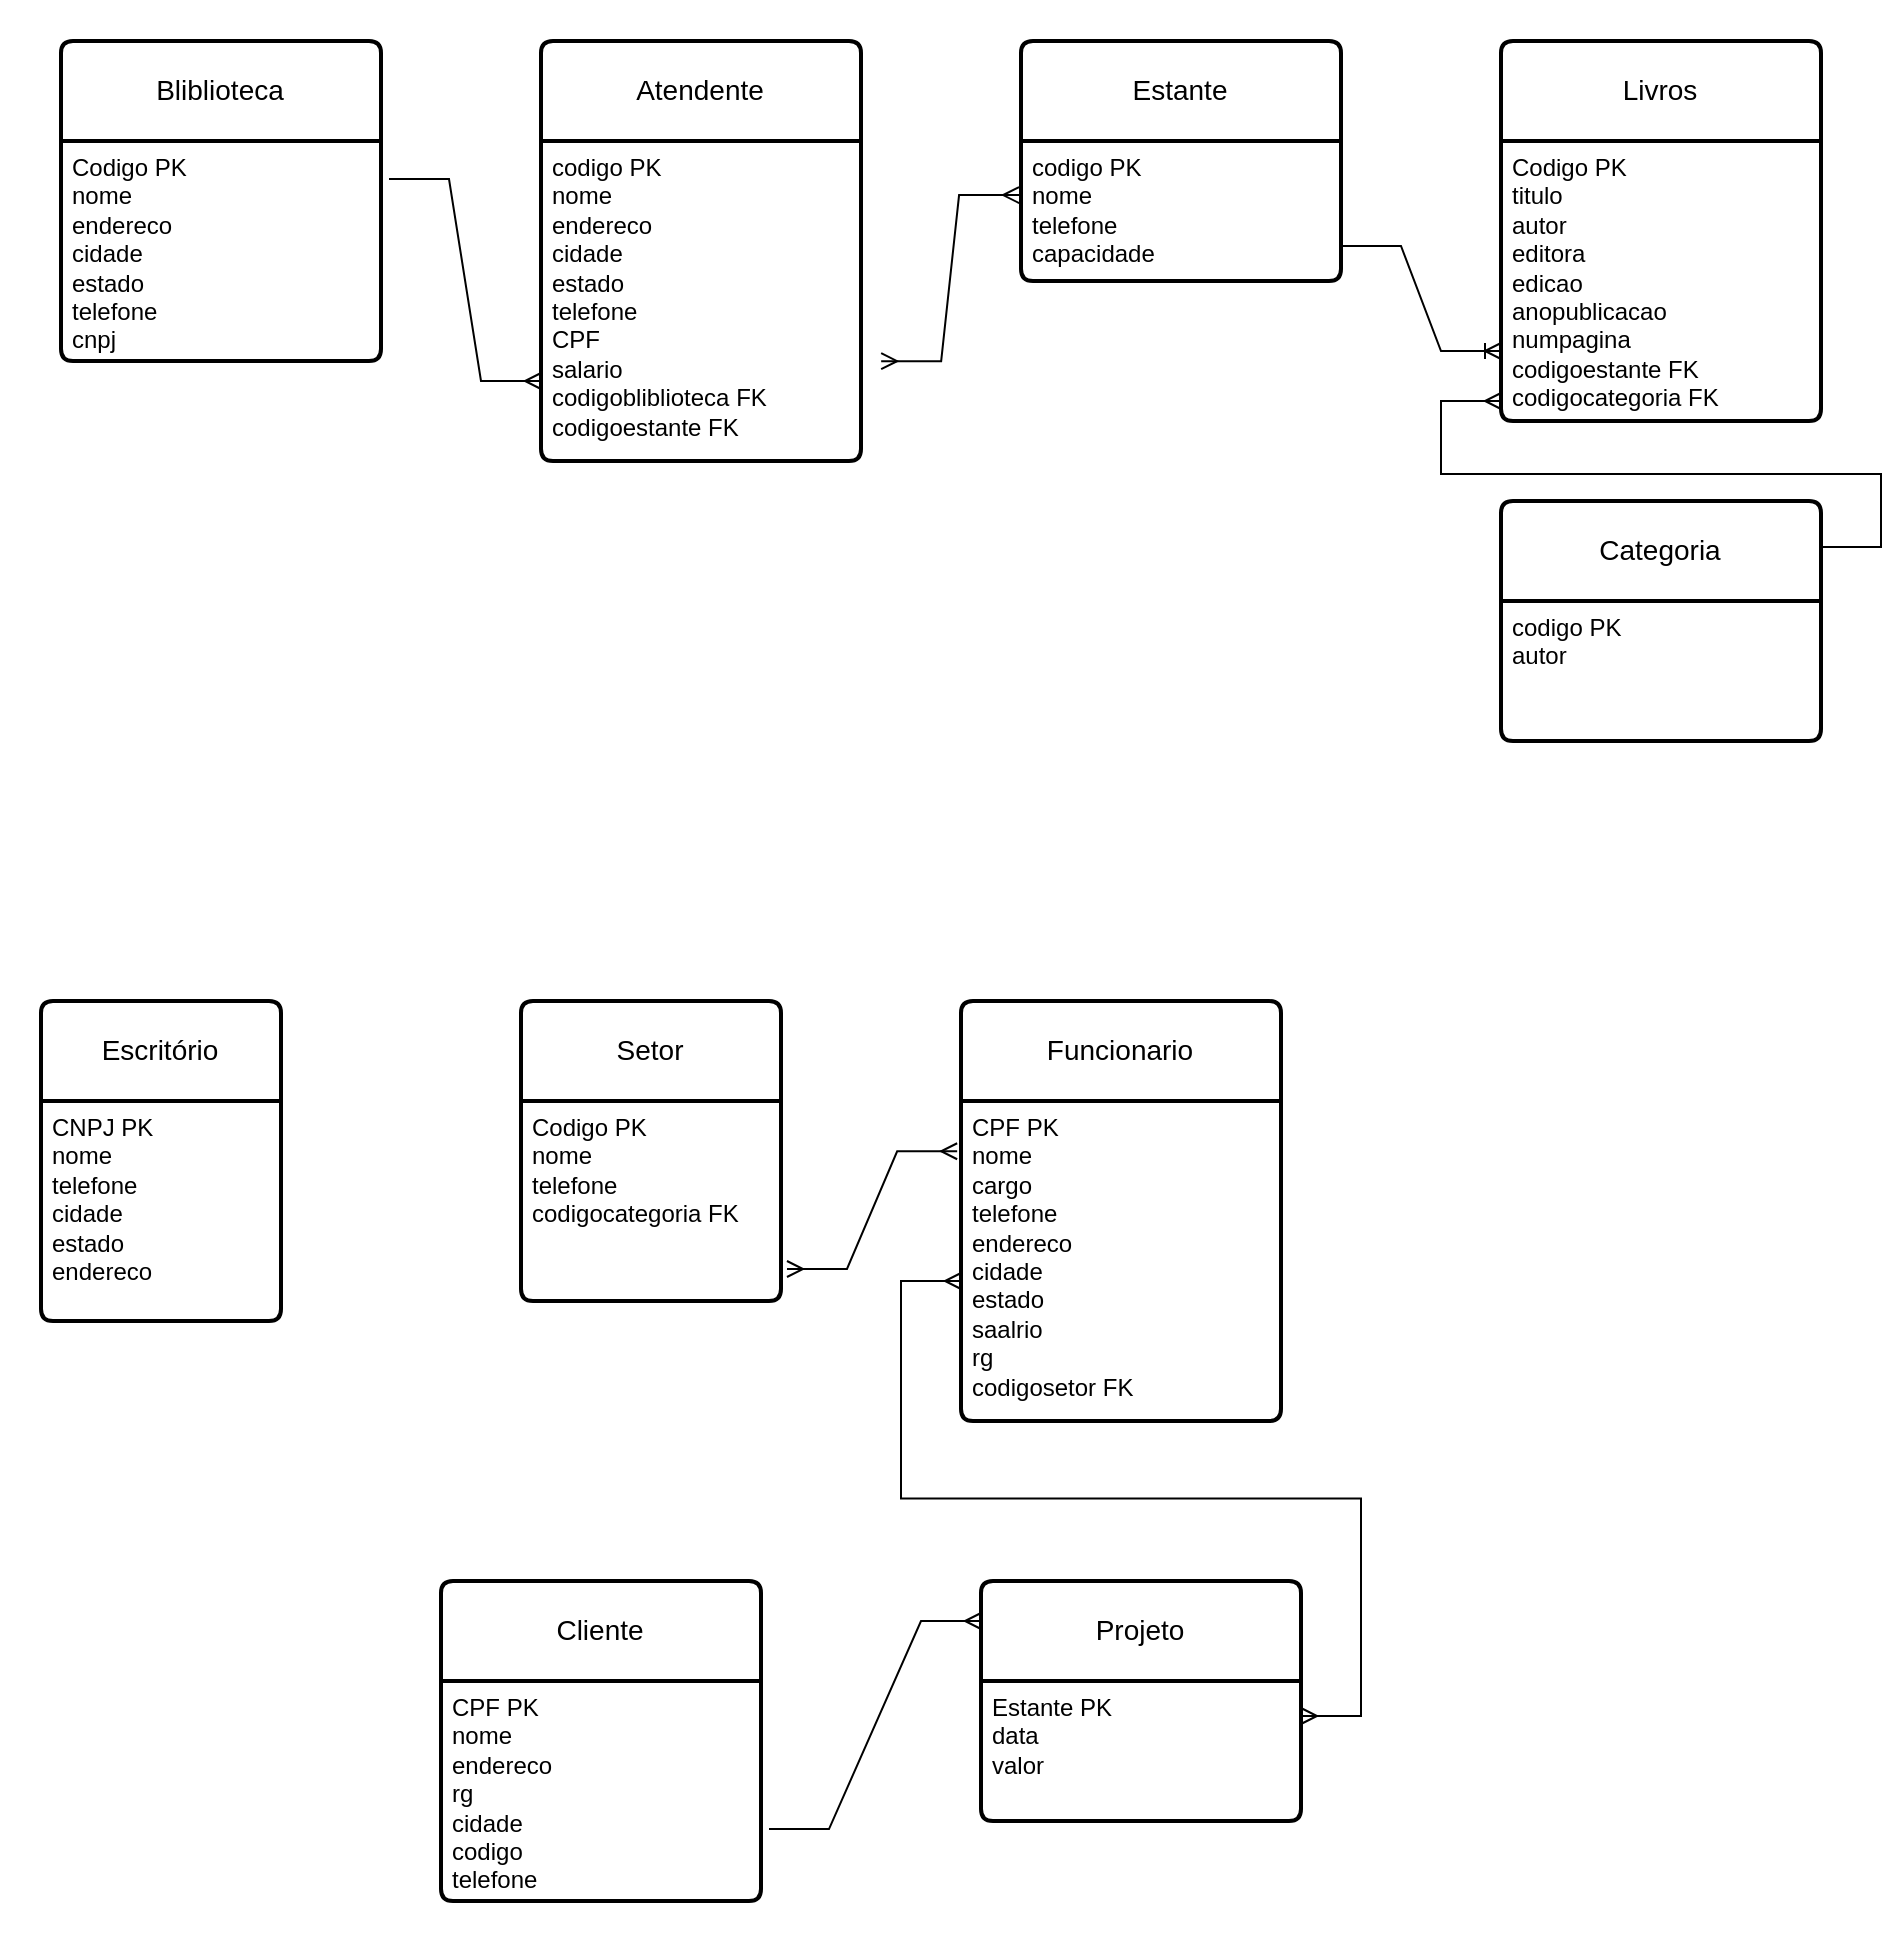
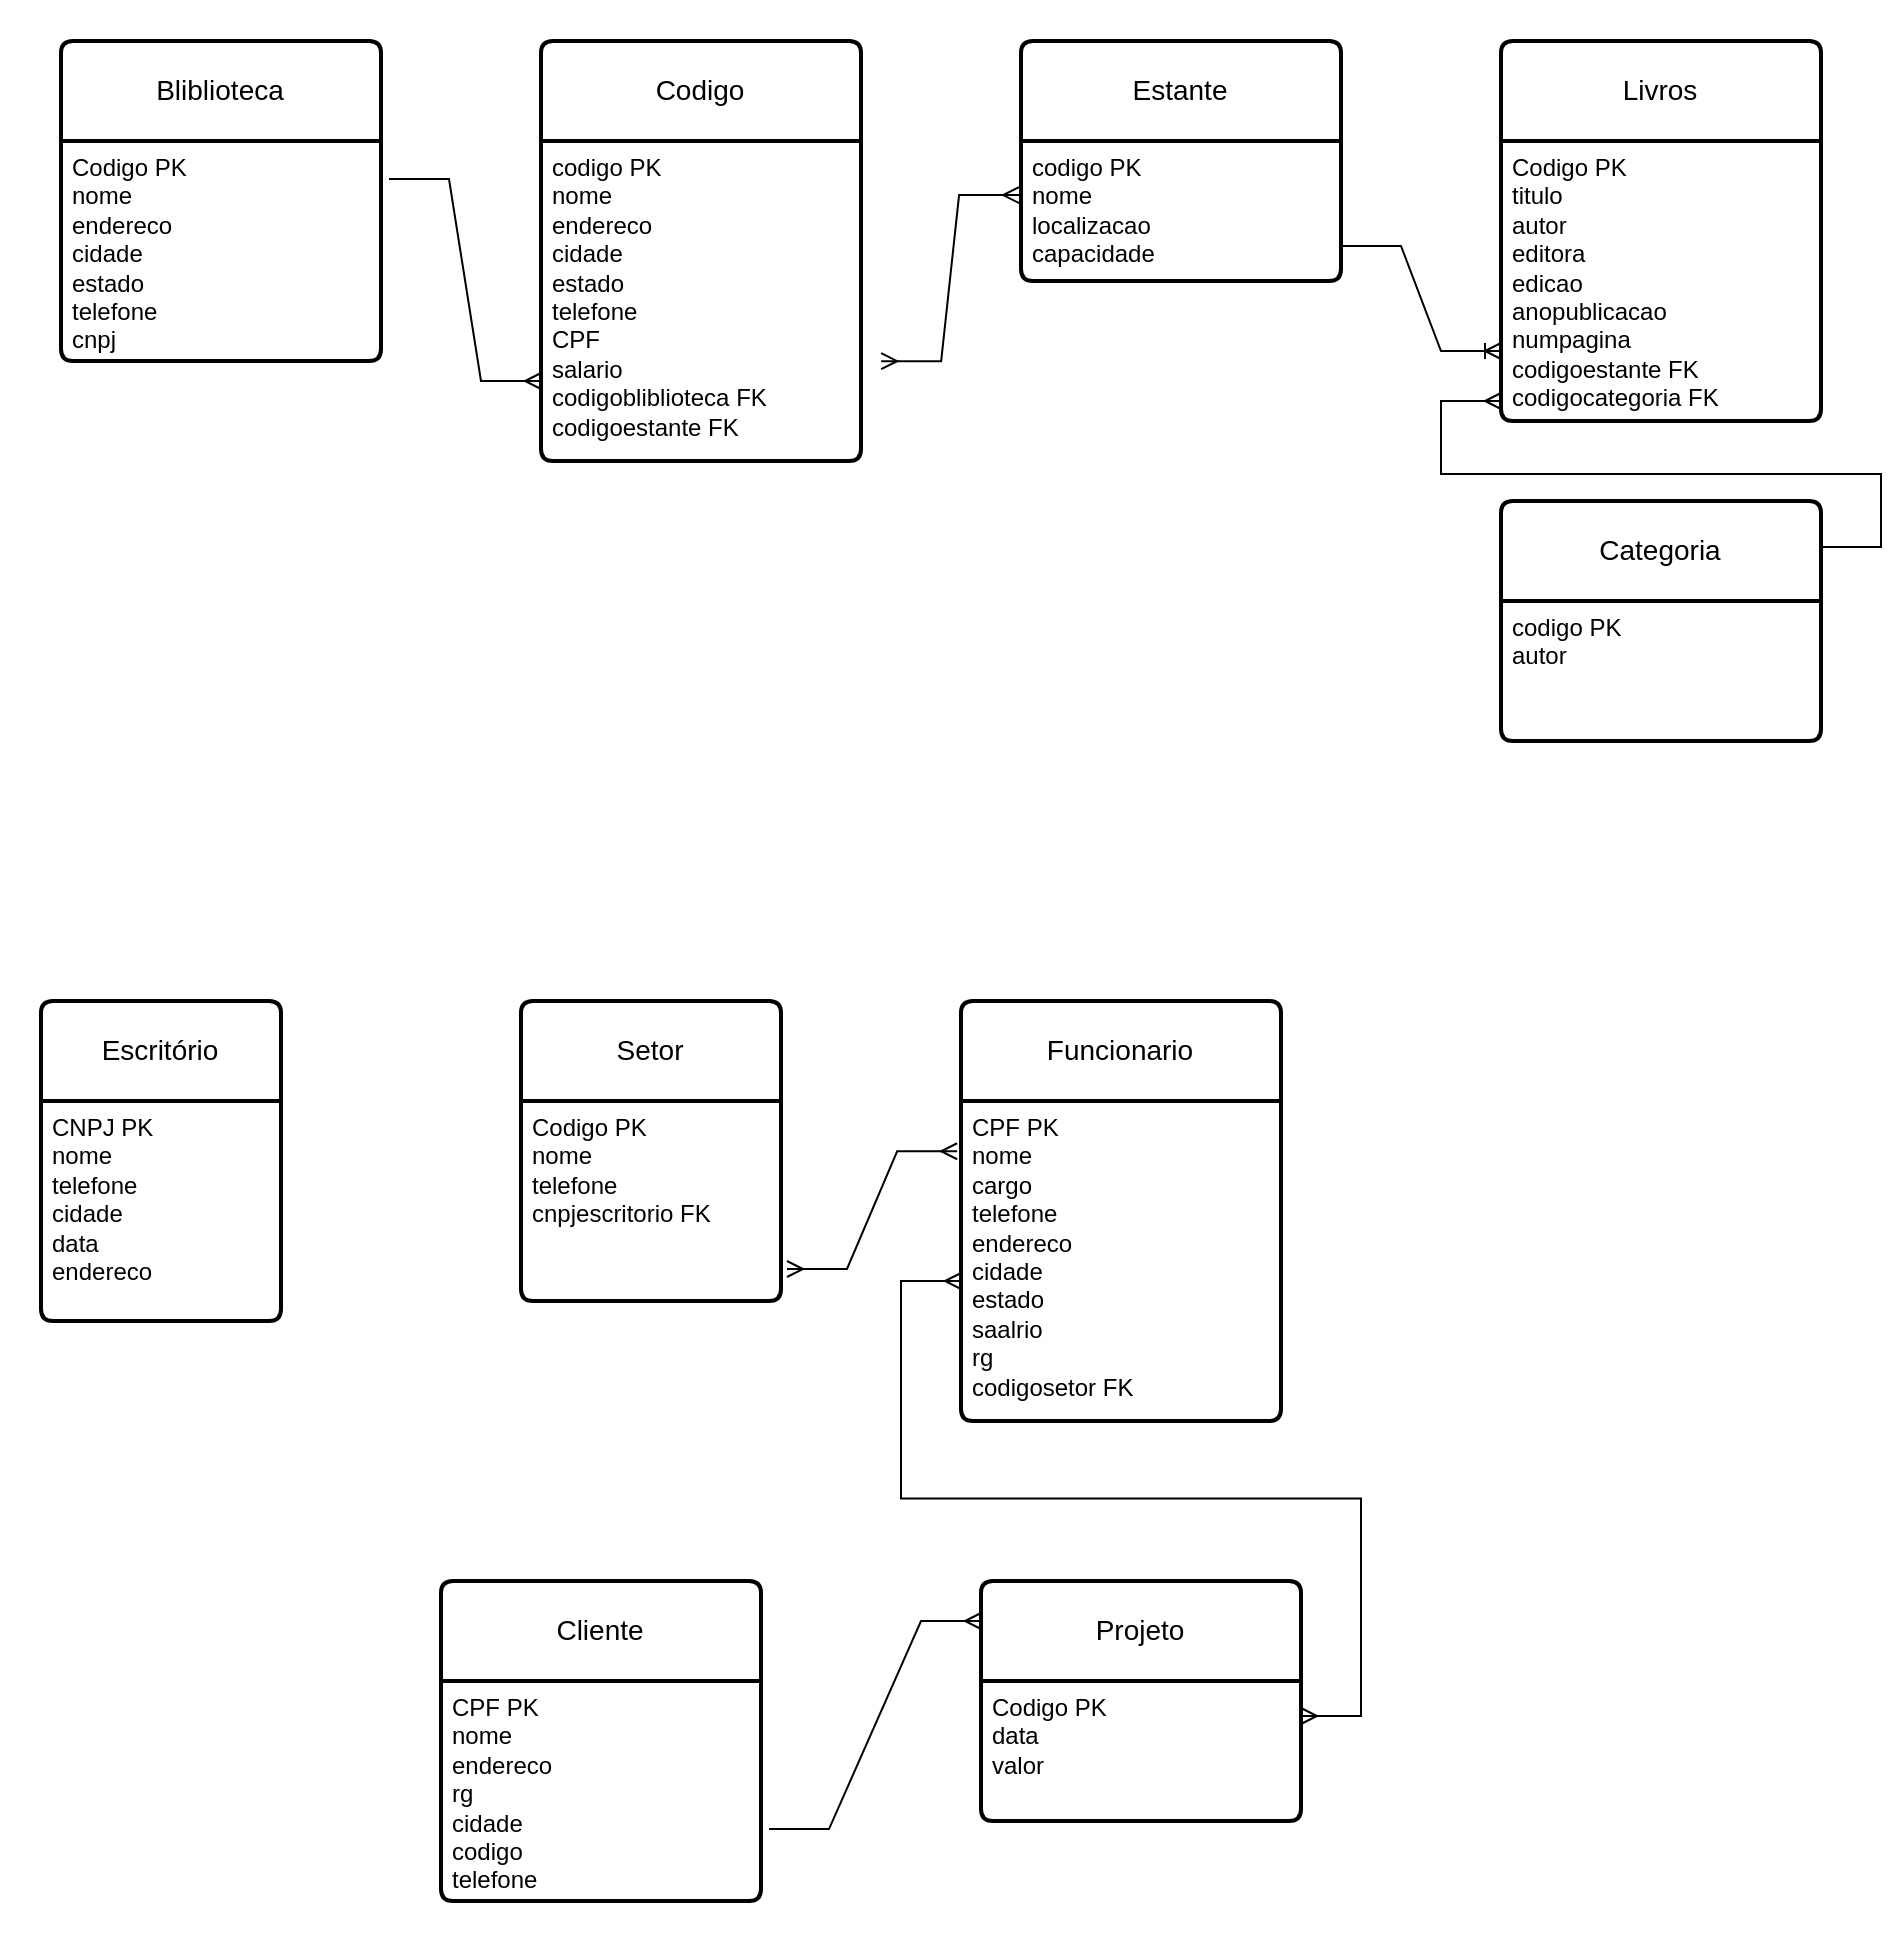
(701, 91) -> (701, 91)
(1097, 213) -> (1098, 213)
(645, 1173) -> (638, 1173)
(107, 1201) -> (107, 1201)
(1057, 1738) -> (1047, 1738)
